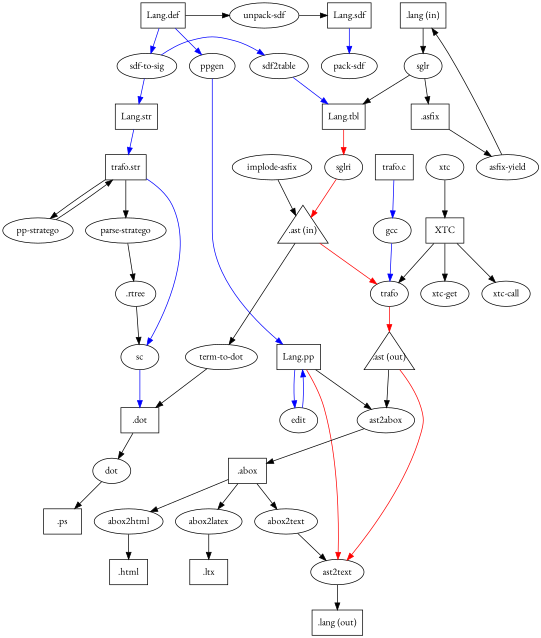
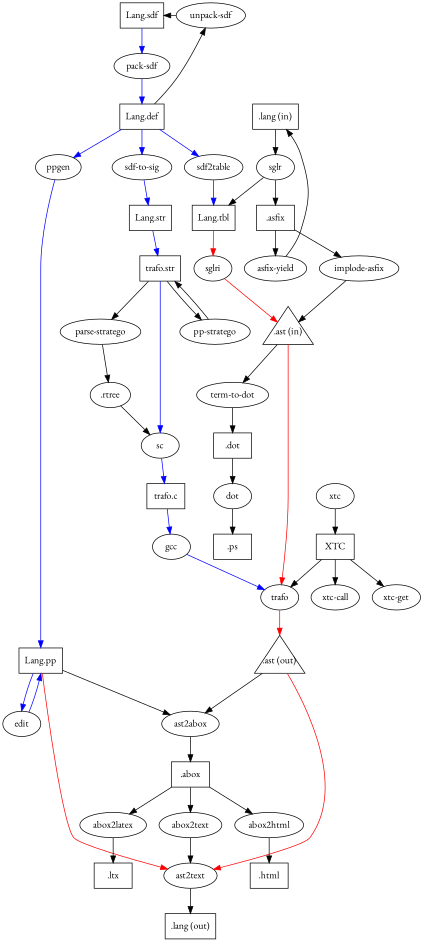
(209, 37) -> (176, 141)
none -> (142, 88)
none -> (315, 242)
(140, 385) -> (163, 467)
